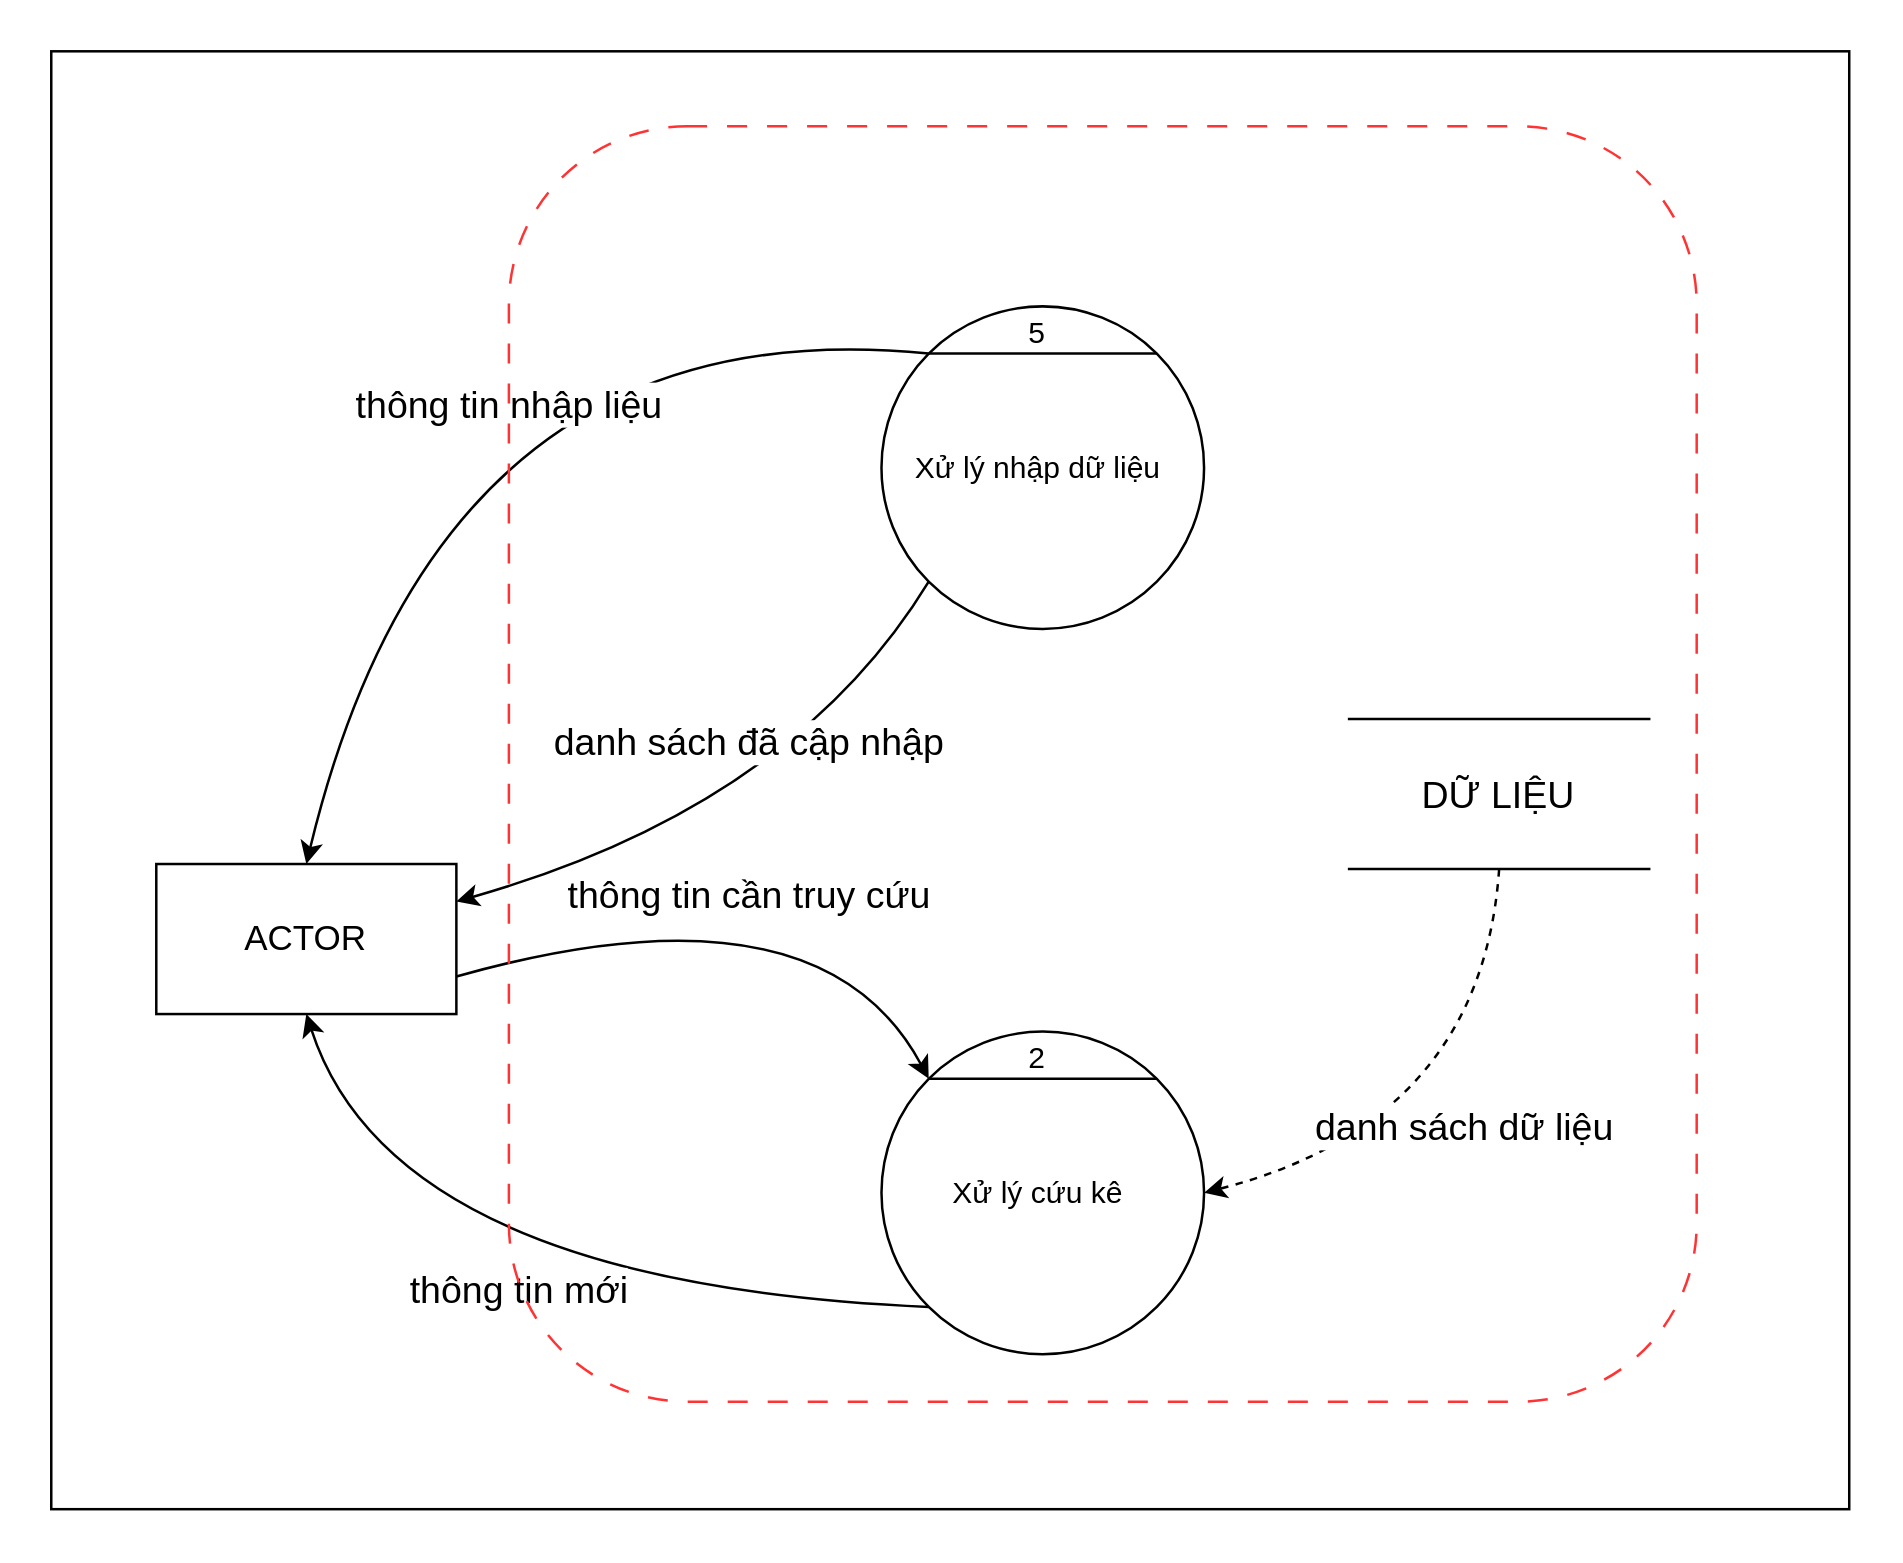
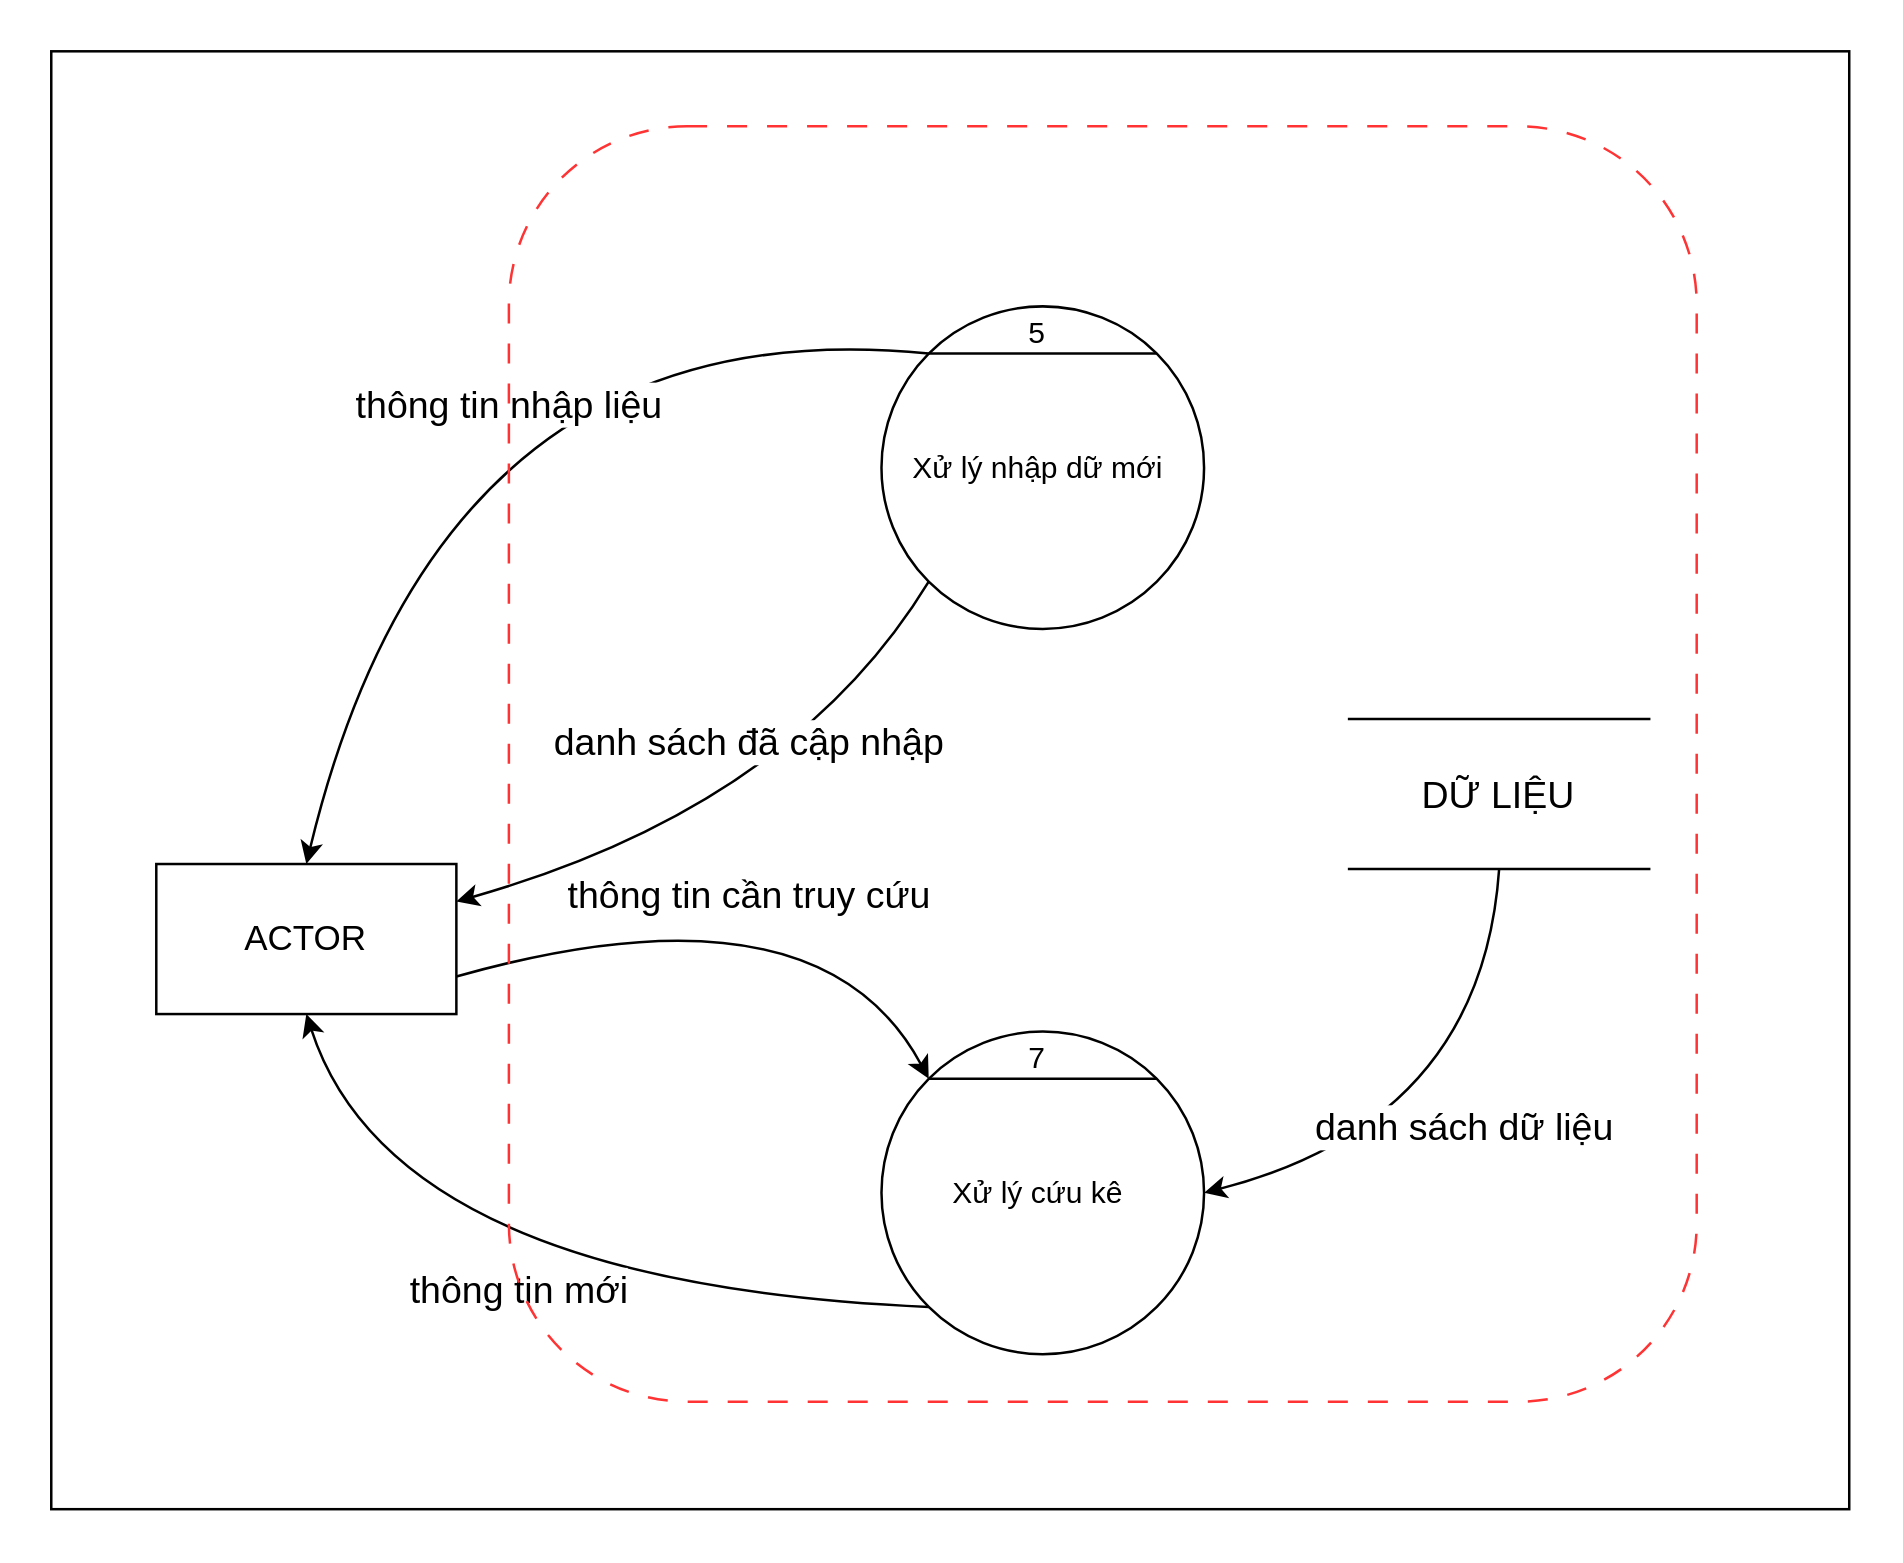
(1043, 469) -> (1043, 469)
(1467, 1001) -> (1467, 1001)
(1038, 1059) -> (1038, 1059)
